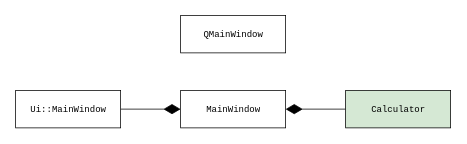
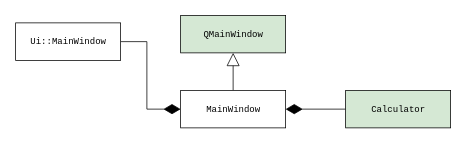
(233, 34) -> (233, 34)
none -> (233, 78)
(68, 109) -> (68, 42)
